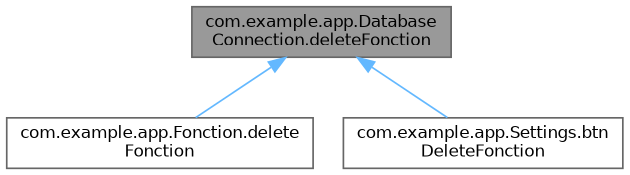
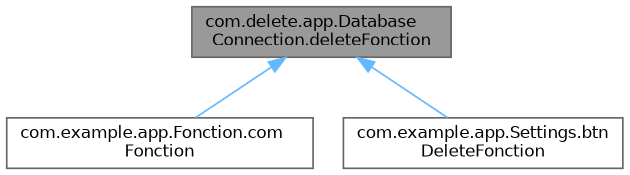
(322, 32) -> (322, 32)
(160, 143) -> (160, 143)
